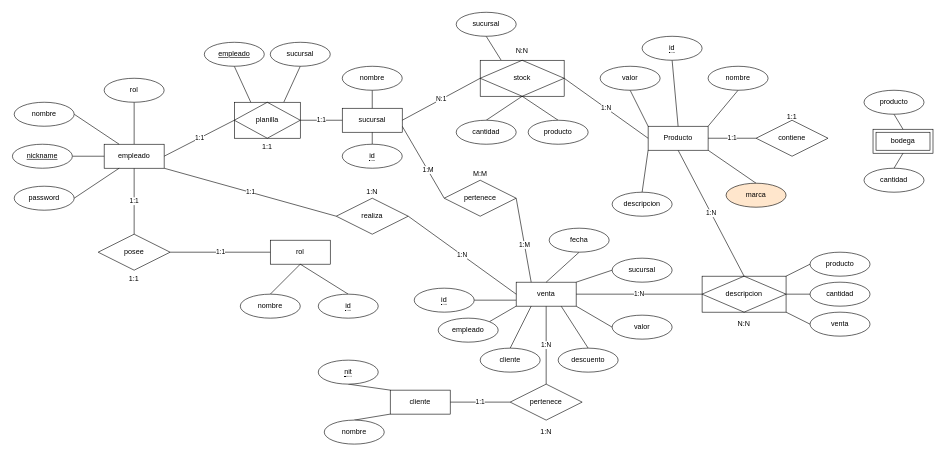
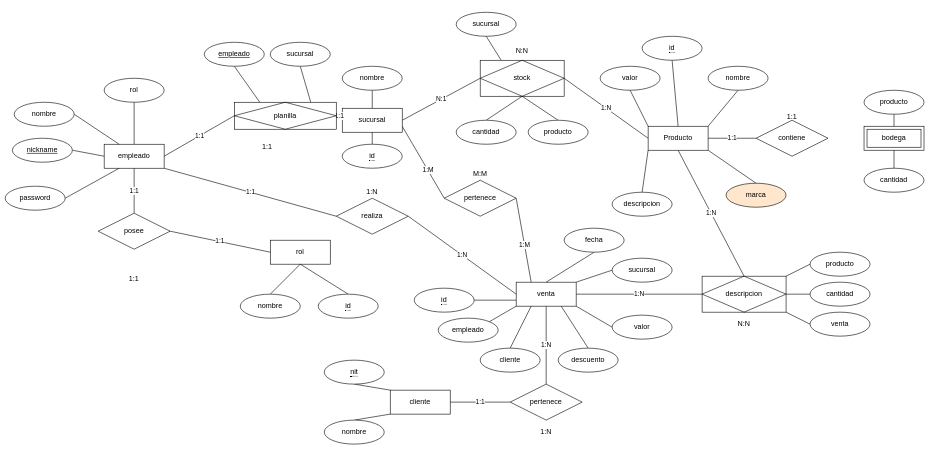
(267, 120) -> (285, 116)
(903, 141) -> (894, 138)
(42, 156) -> (42, 150)
(44, 198) -> (35, 198)
(579, 240) -> (594, 240)
(134, 252) -> (134, 231)
(348, 372) -> (354, 372)
